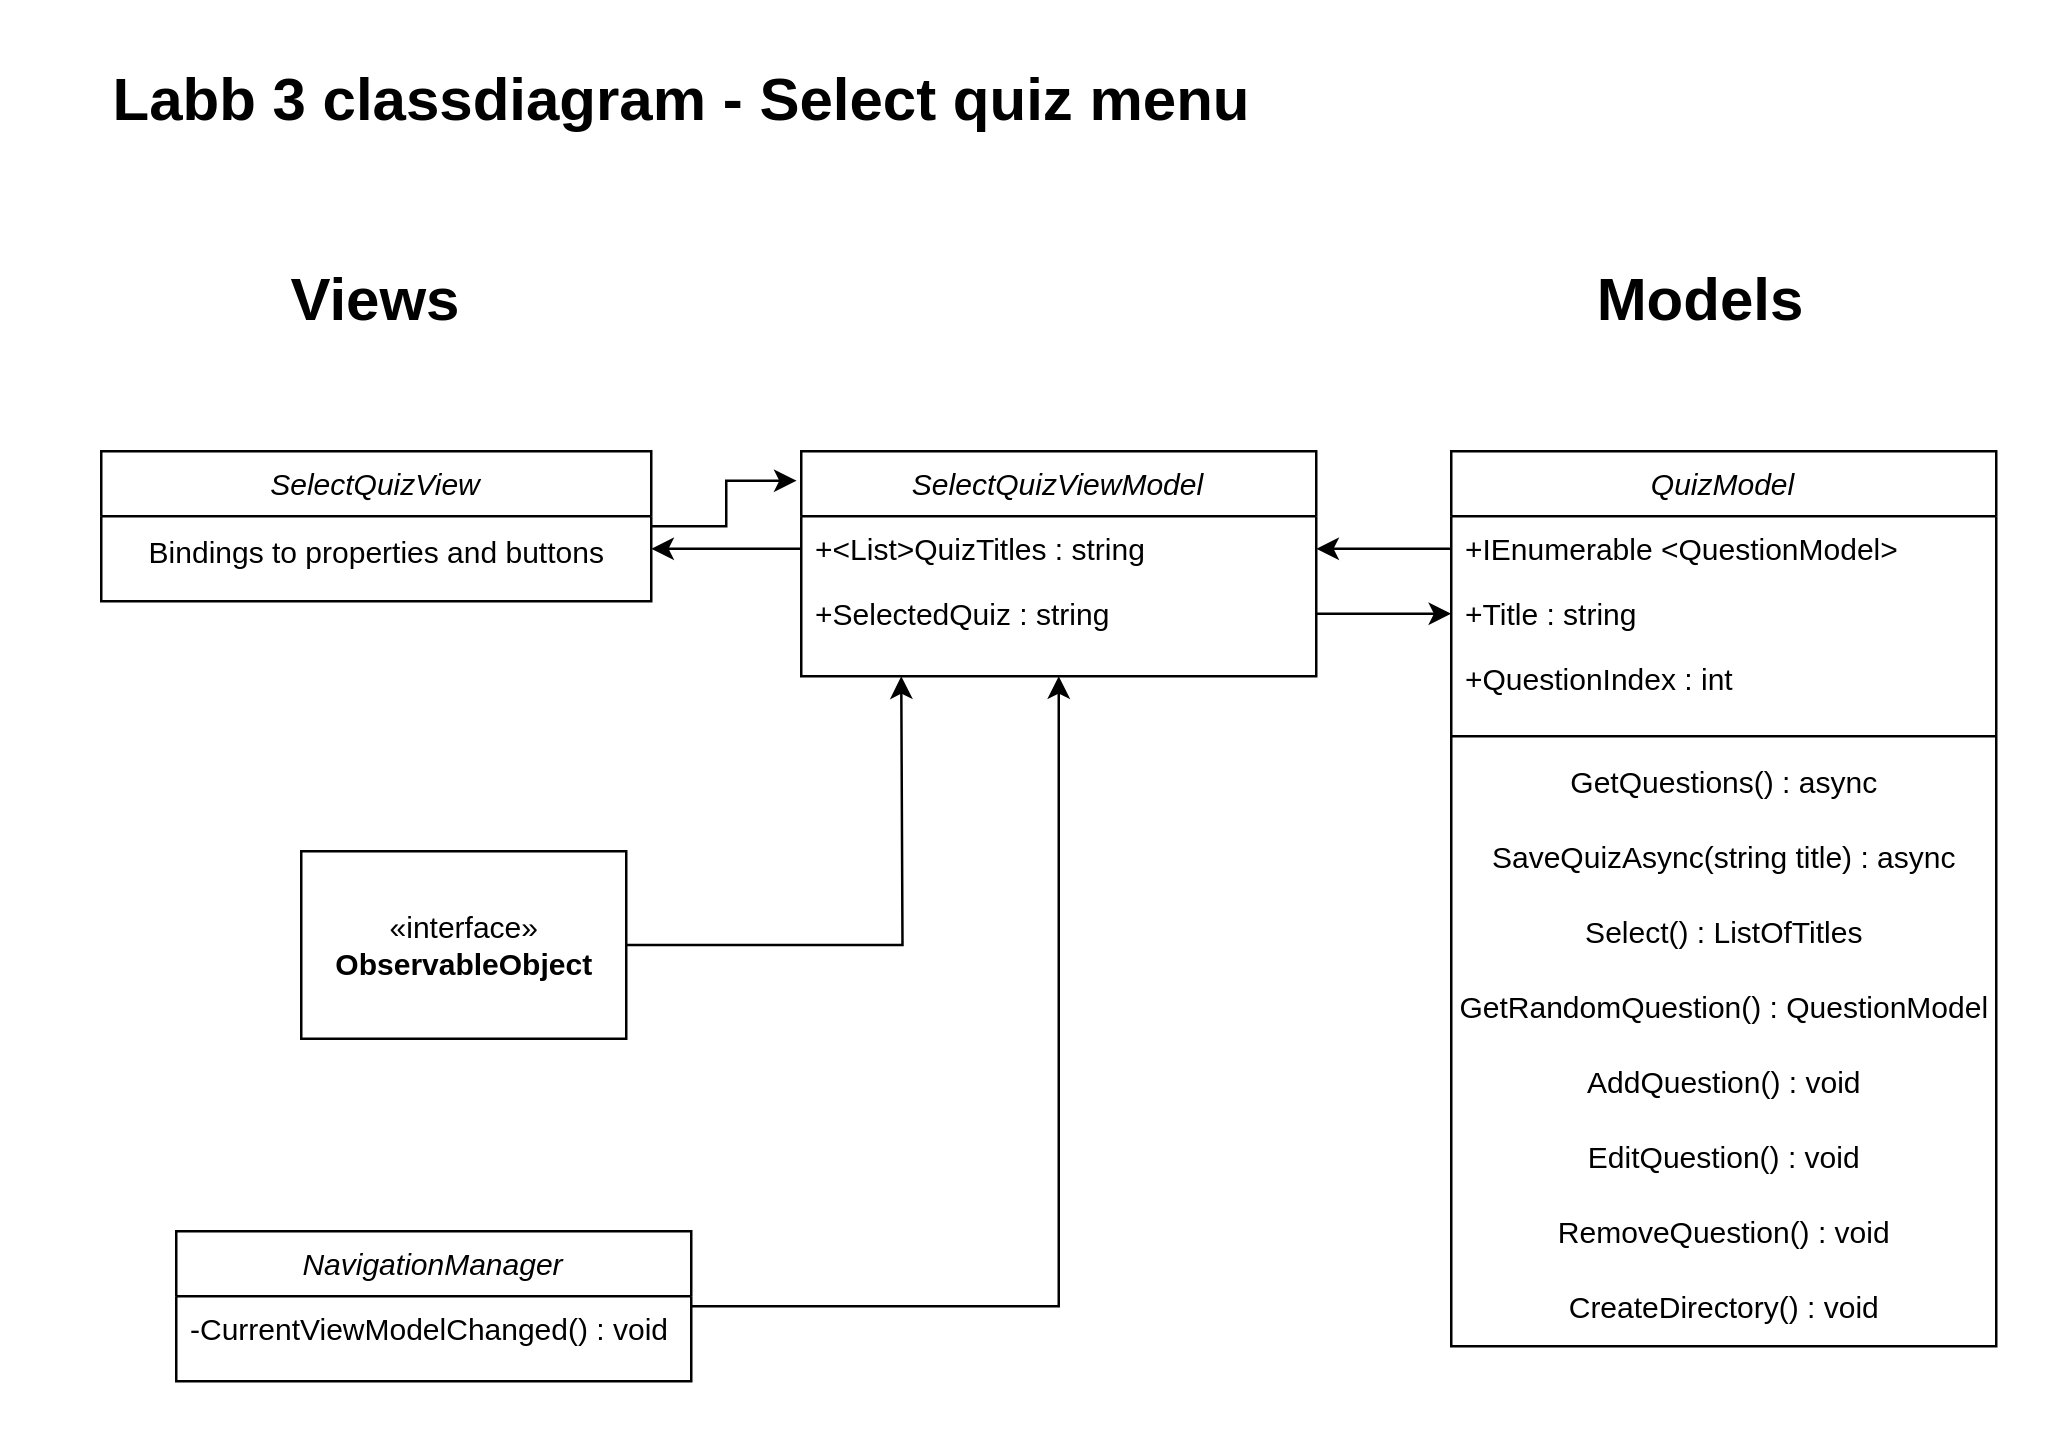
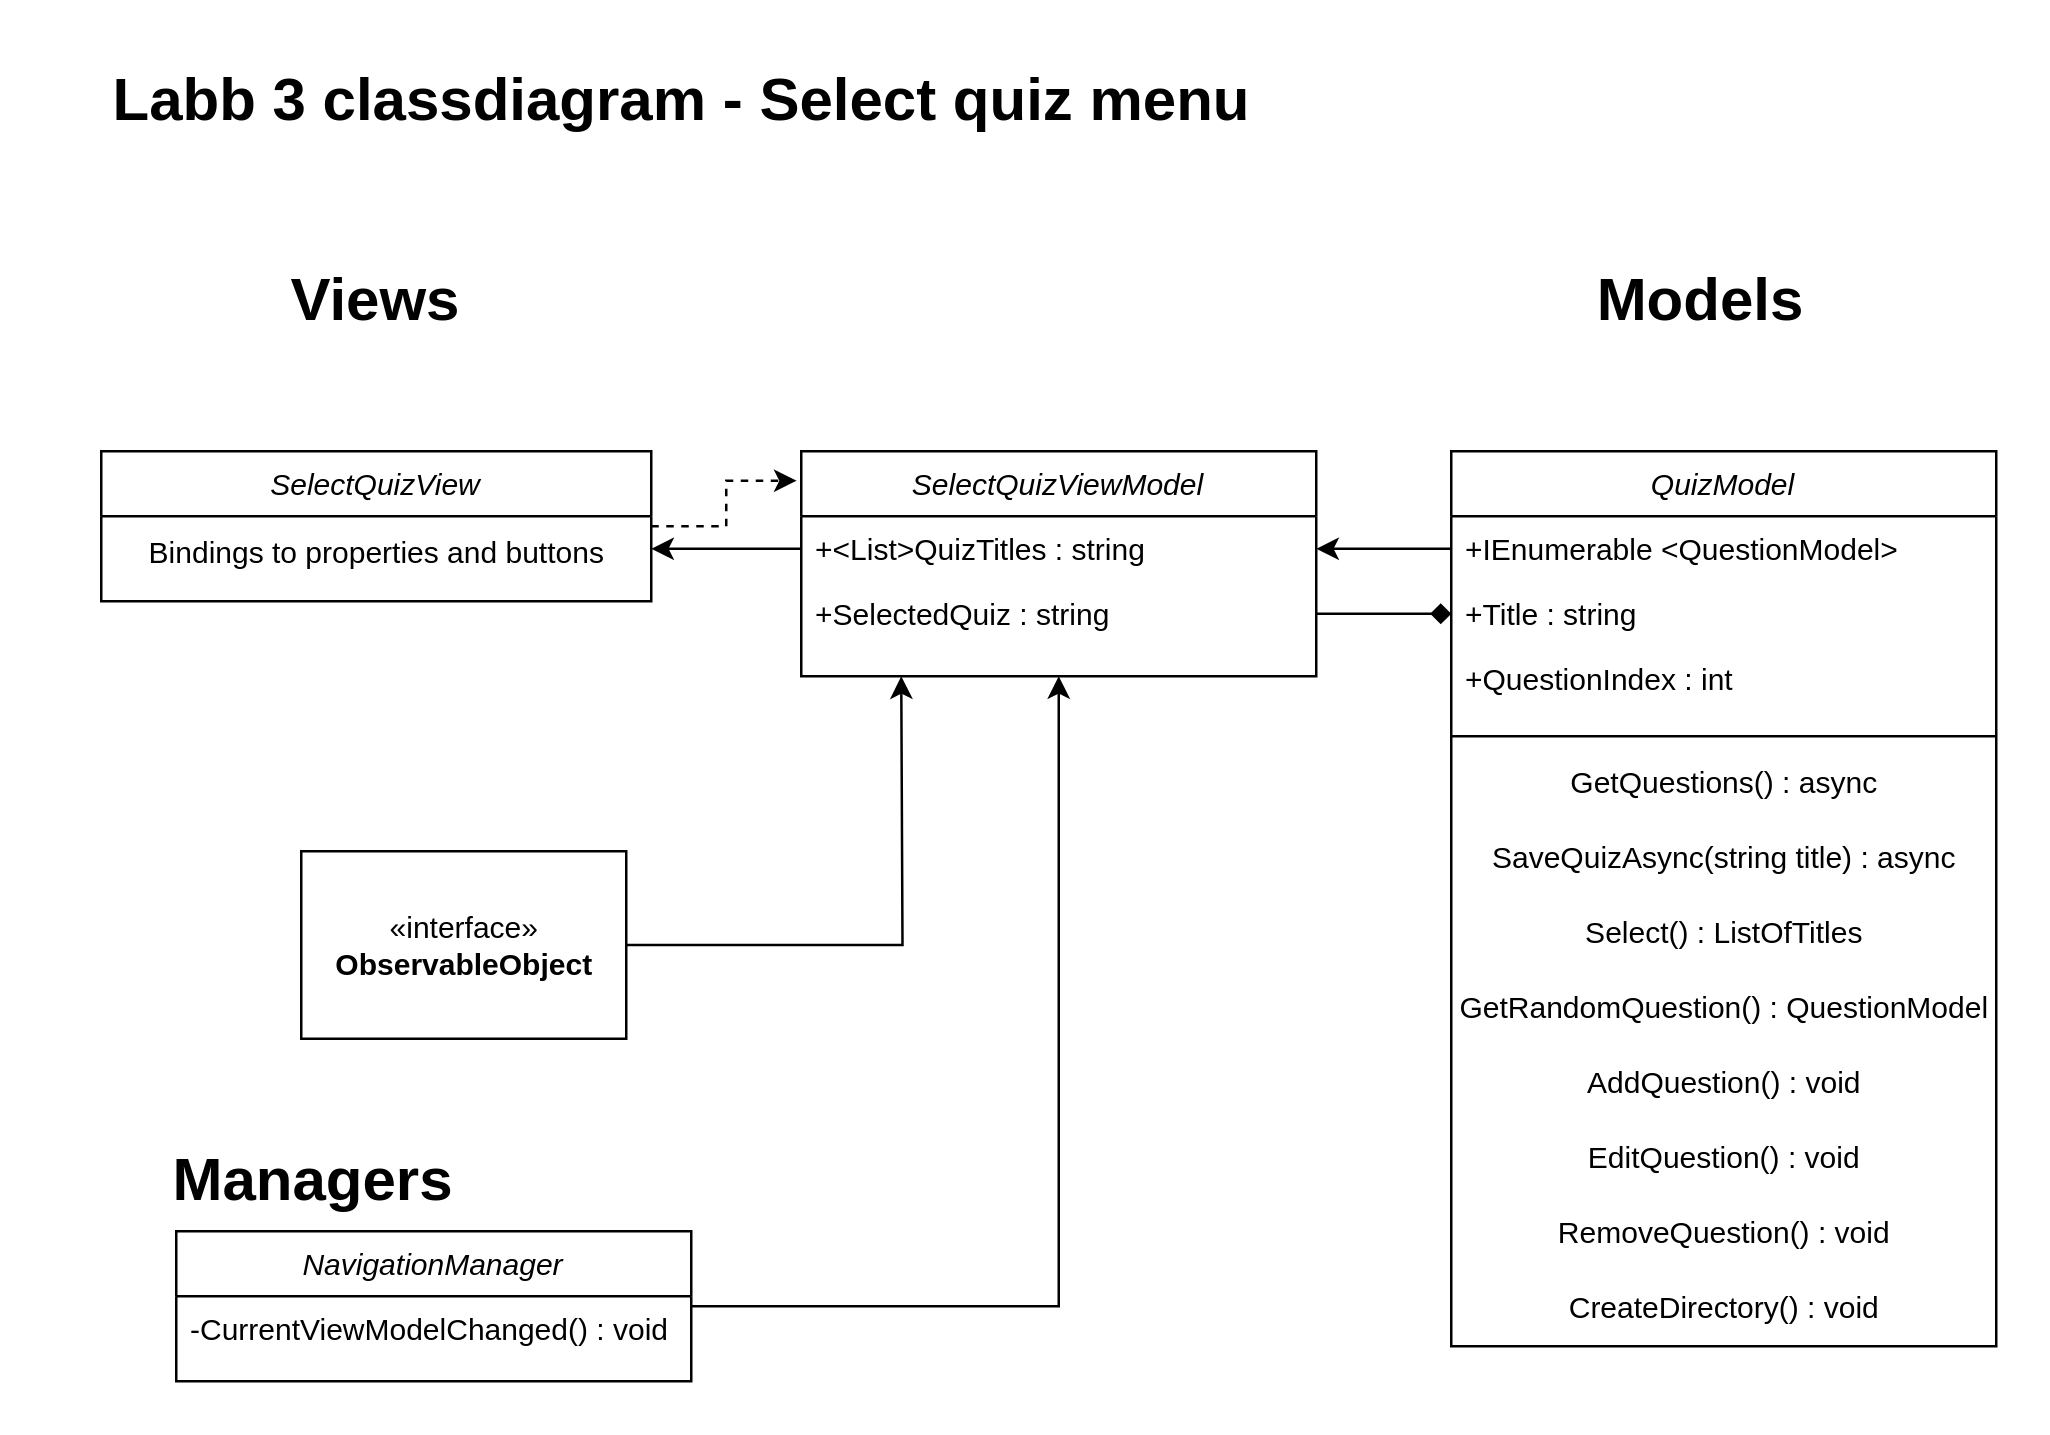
(726, 512) -> (726, 512)
(1432, 614) -> (1431, 614)
none -> (314, 1181)
